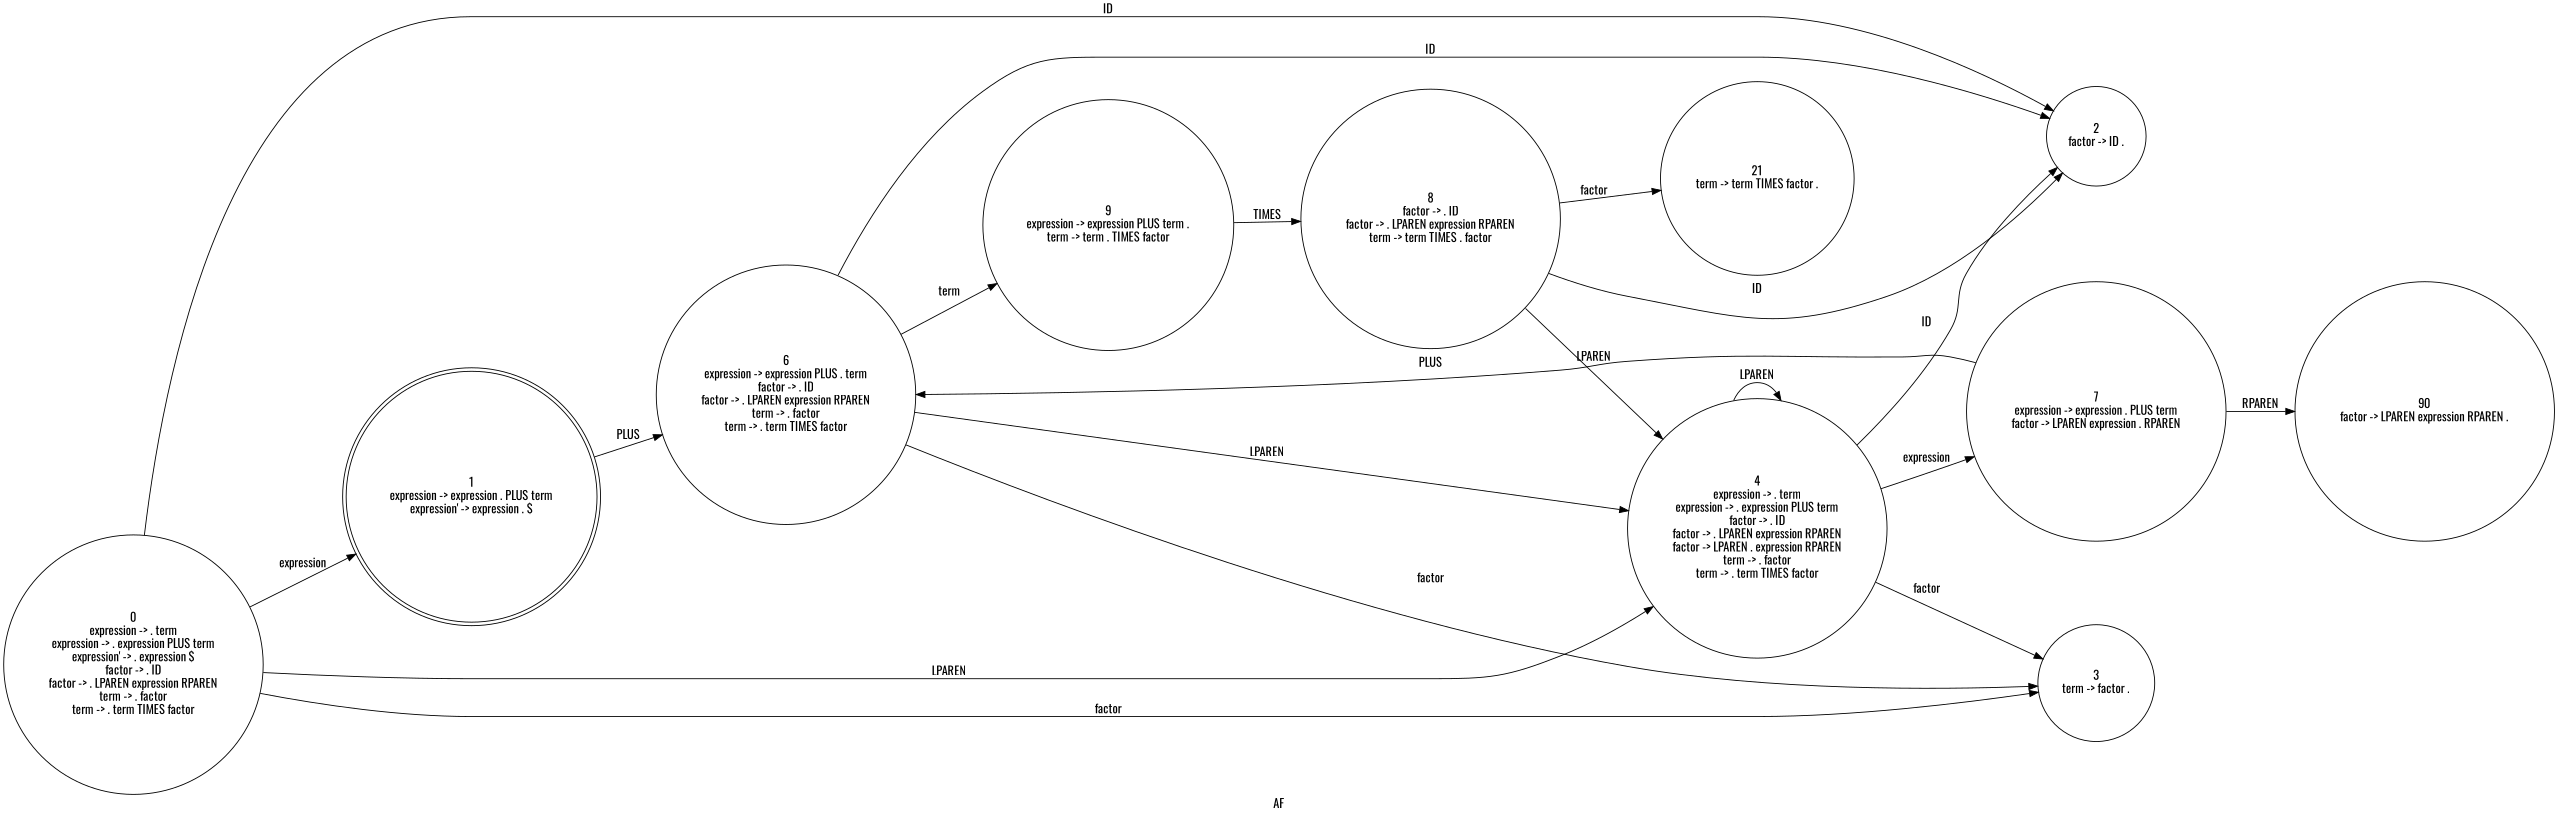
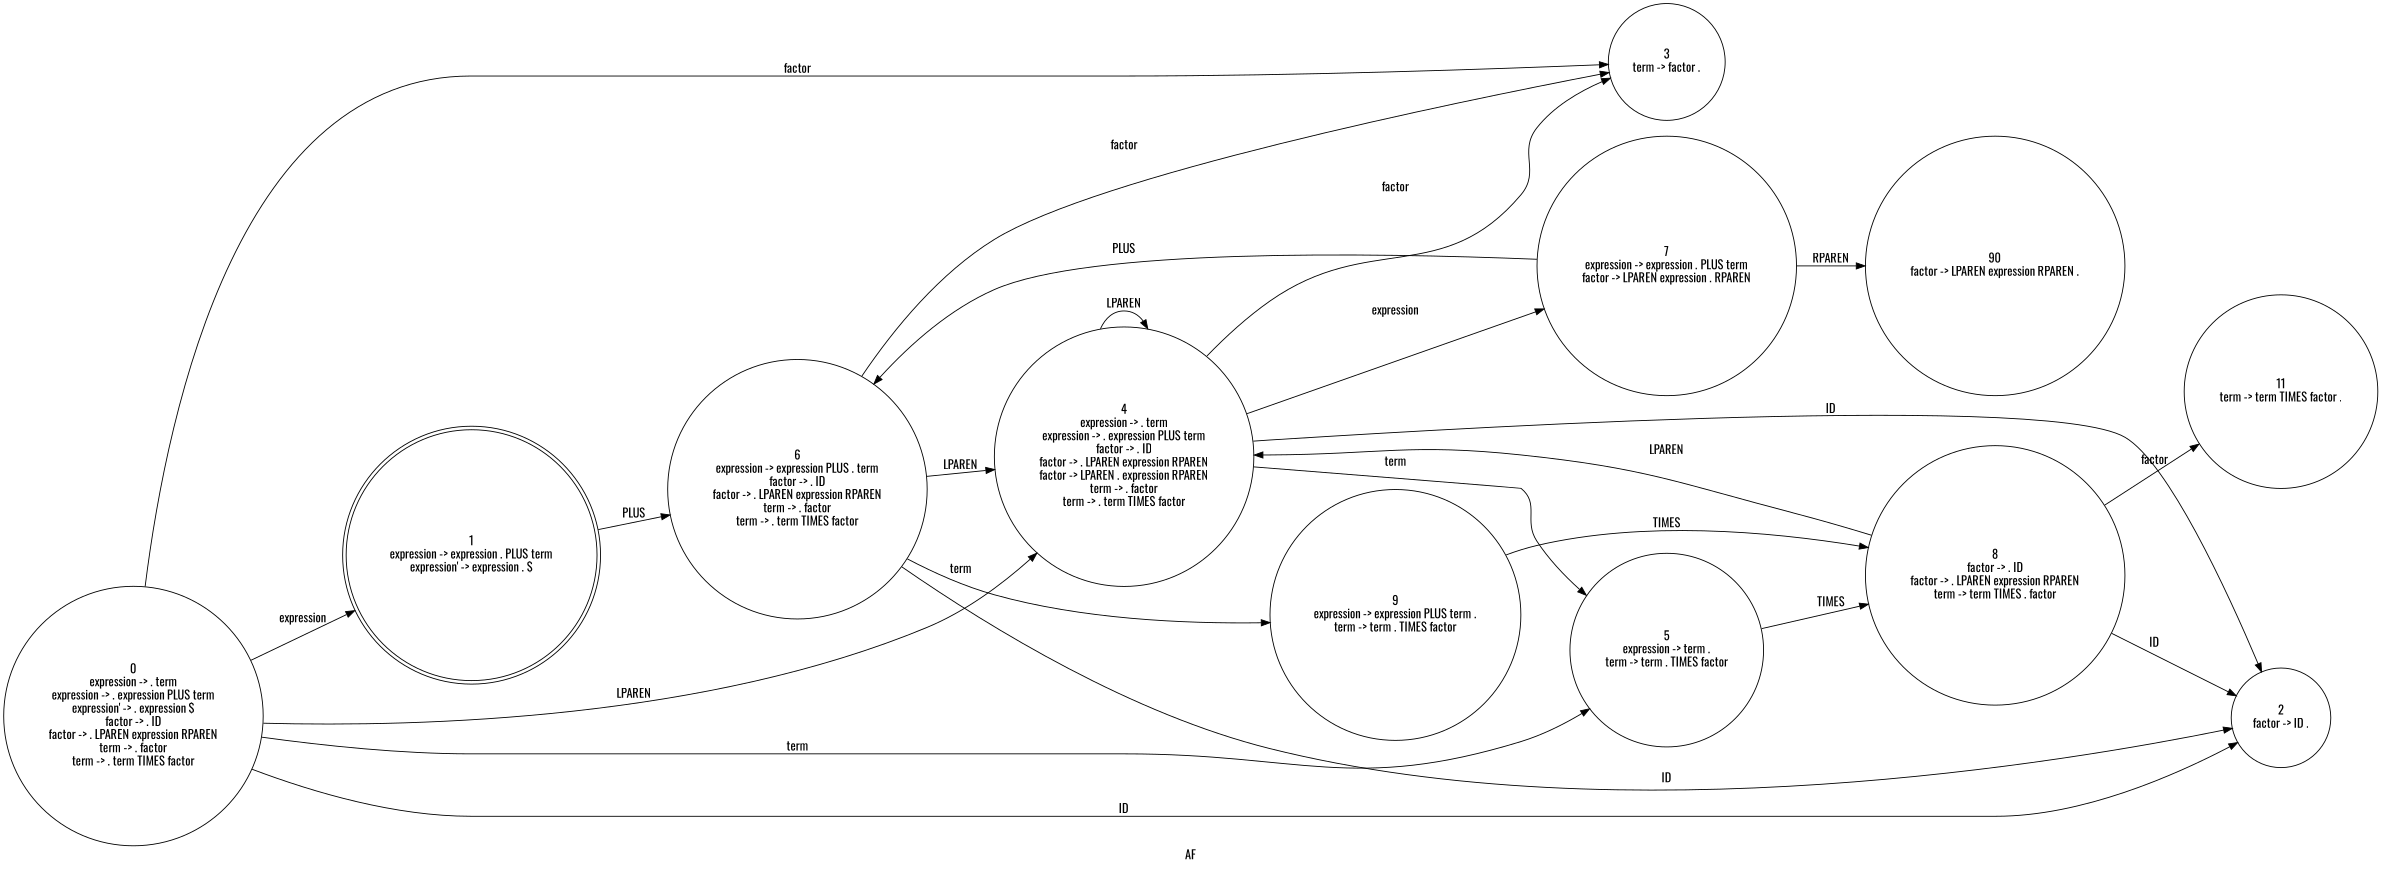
(1757, 178) -> (2281, 392)
none -> (1667, 650)
